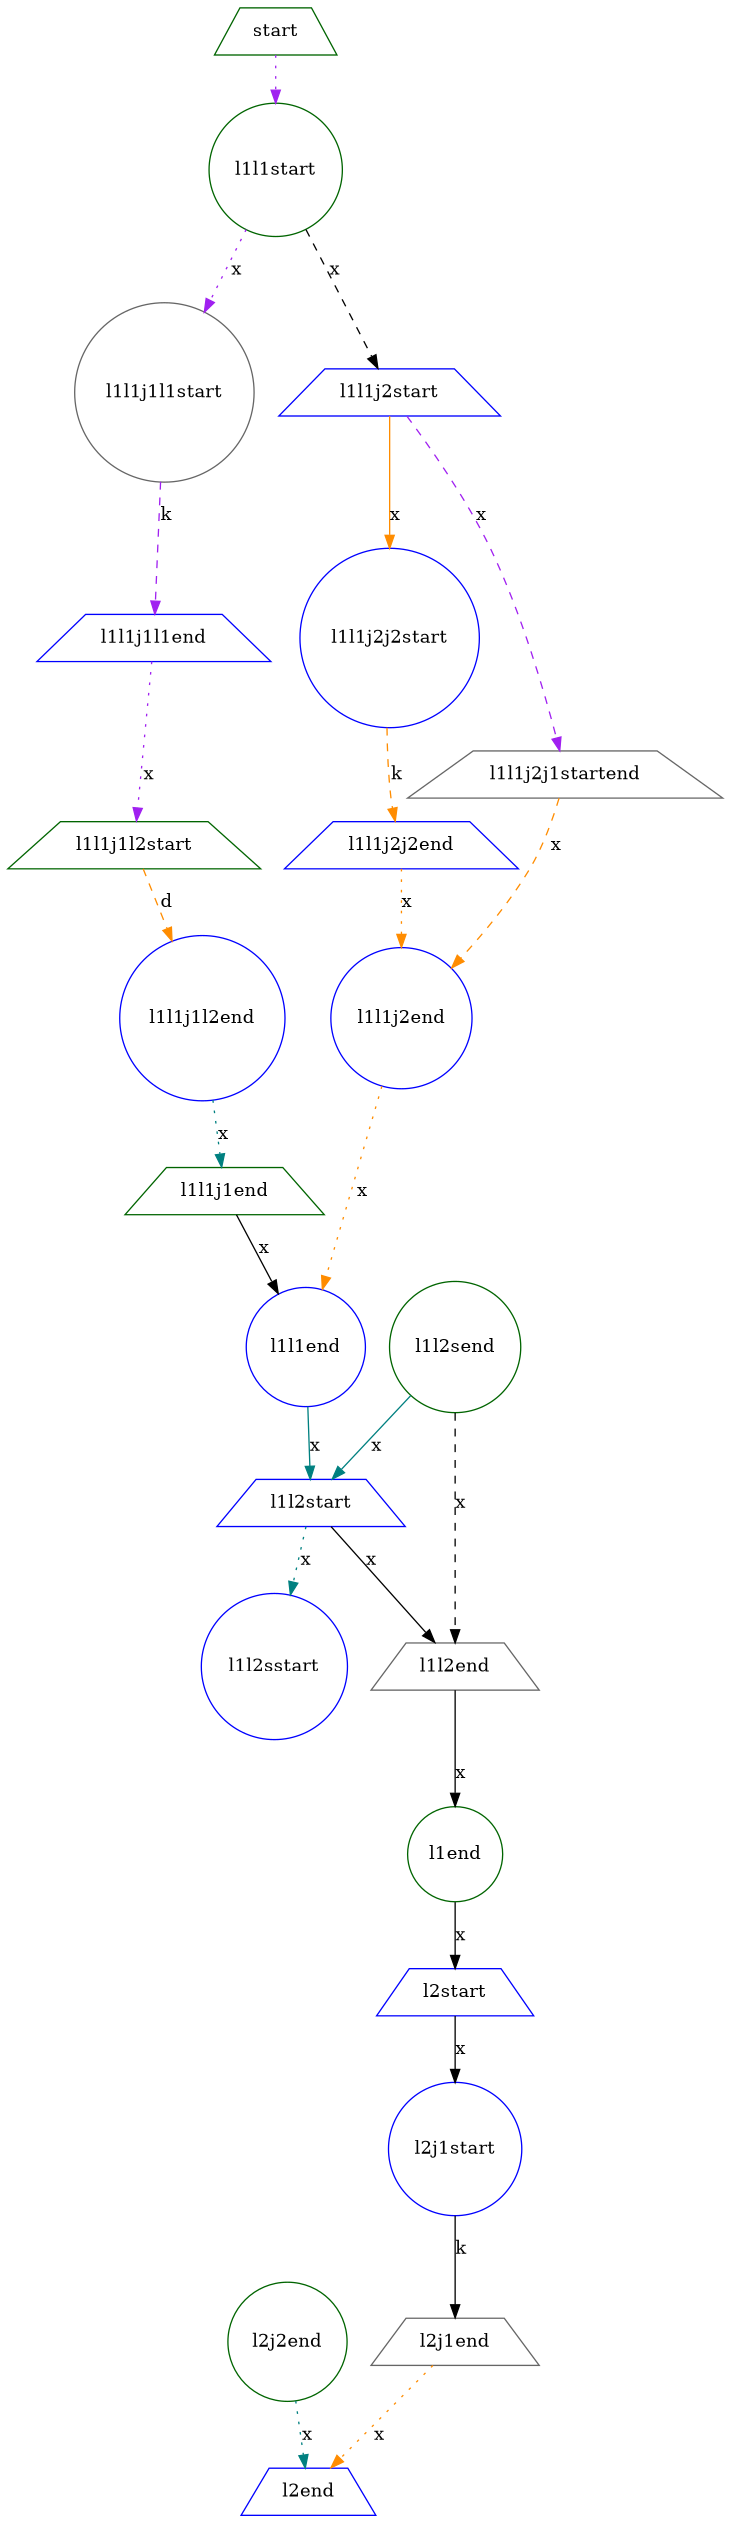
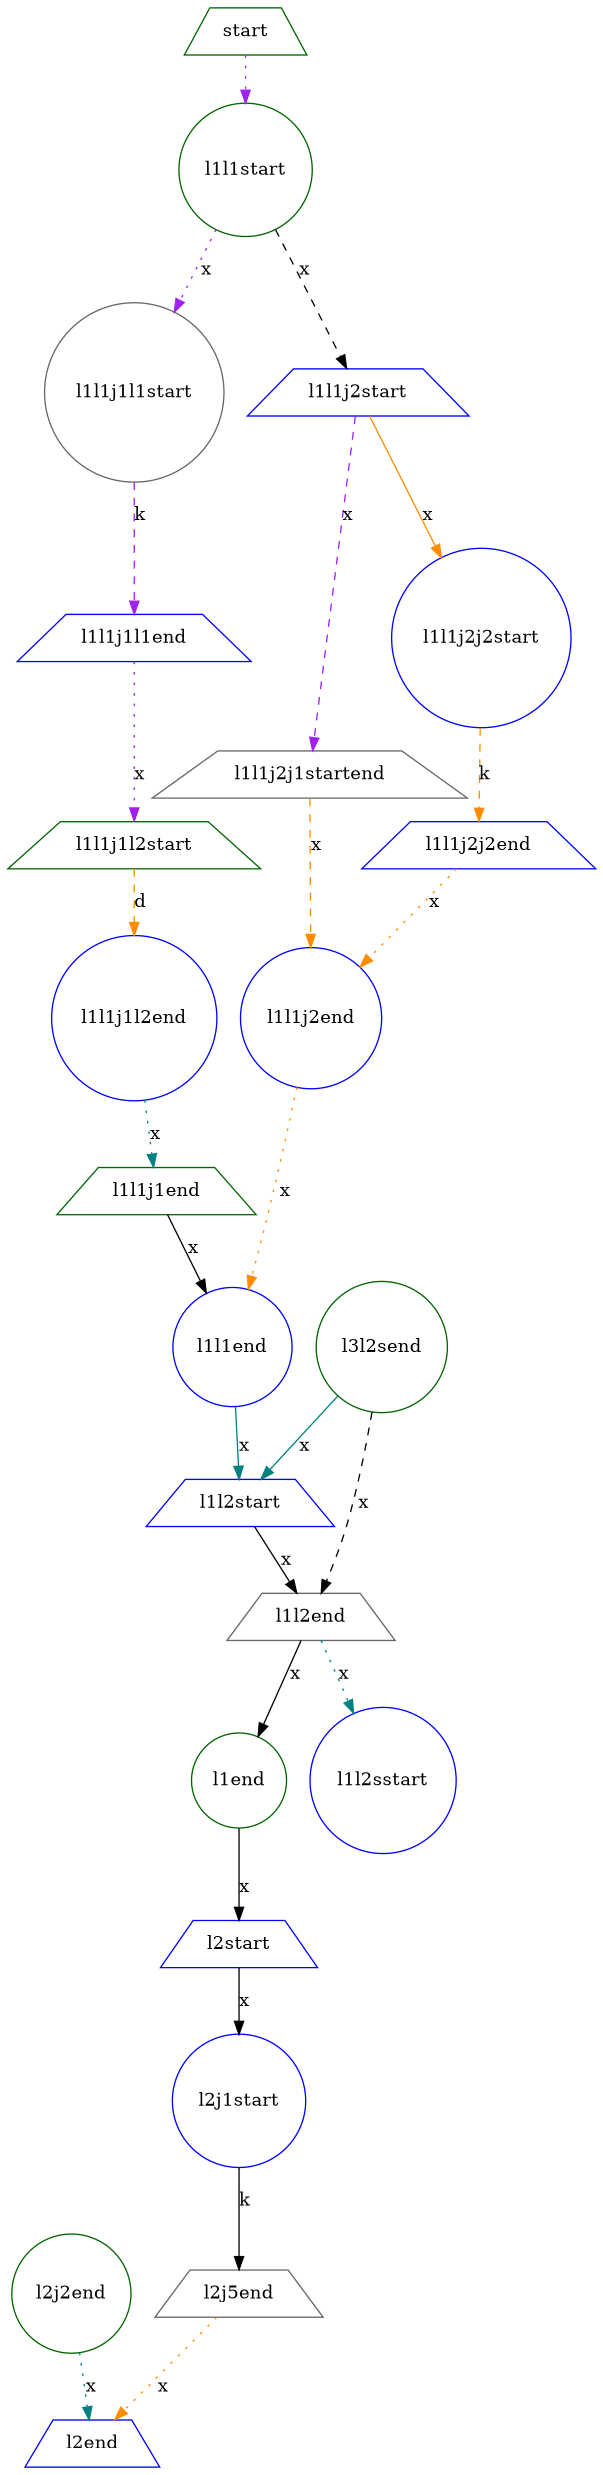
(455, 1347) -> (382, 1347)
(300, 1554) -> (335, 1671)
(455, 2342) -> (239, 2294)
